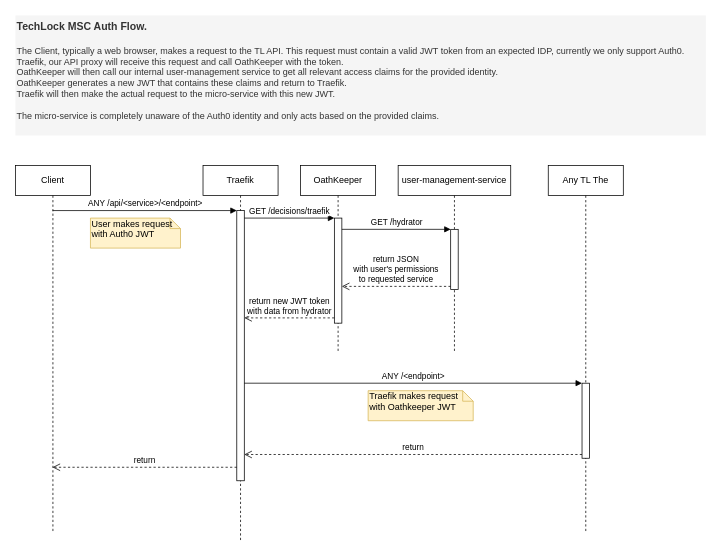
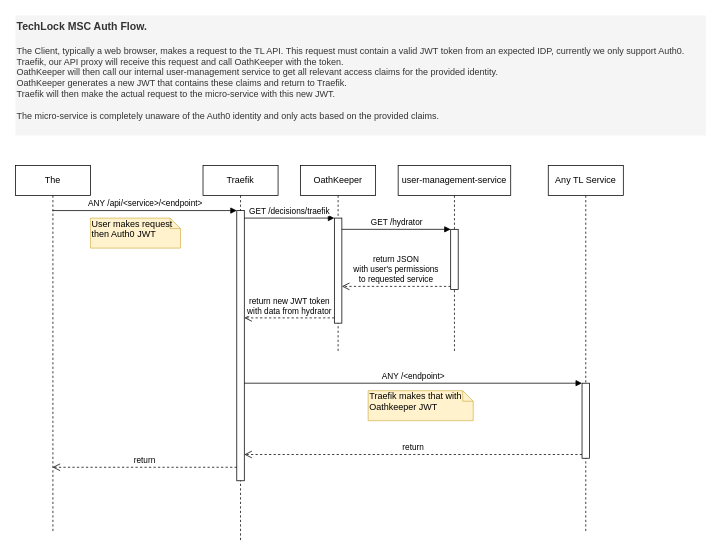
(53, 180) -> (53, 180)
(585, 180) -> (585, 180)
(136, 229) -> (136, 229)
(421, 402) -> (421, 402)
